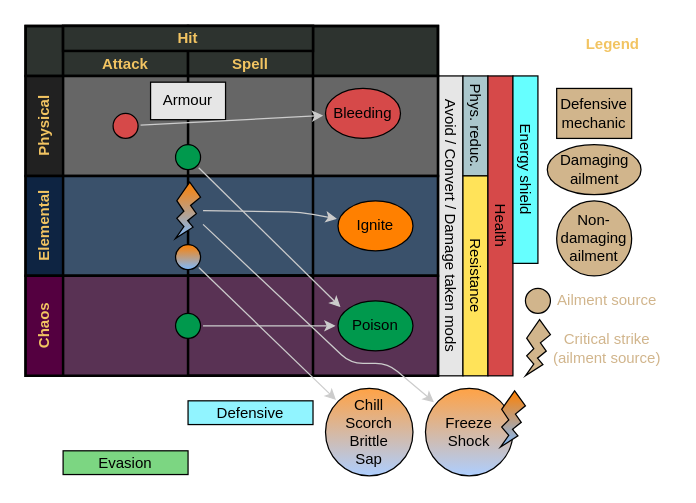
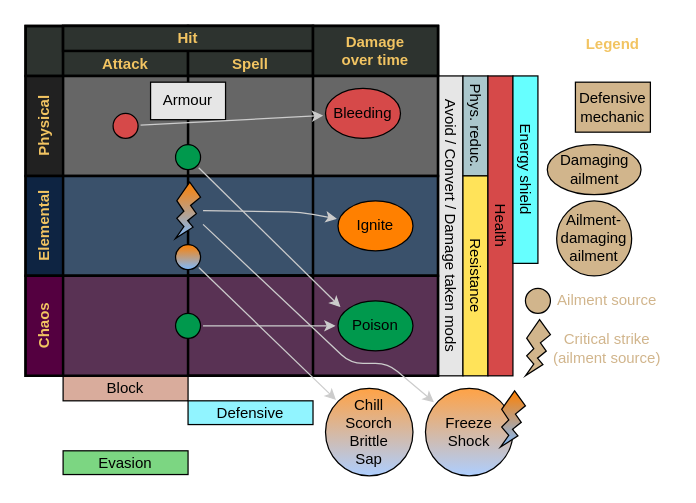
none -> (376, 51)
(594, 113) -> (613, 107)
(594, 238) -> (594, 238)
none -> (126, 388)
